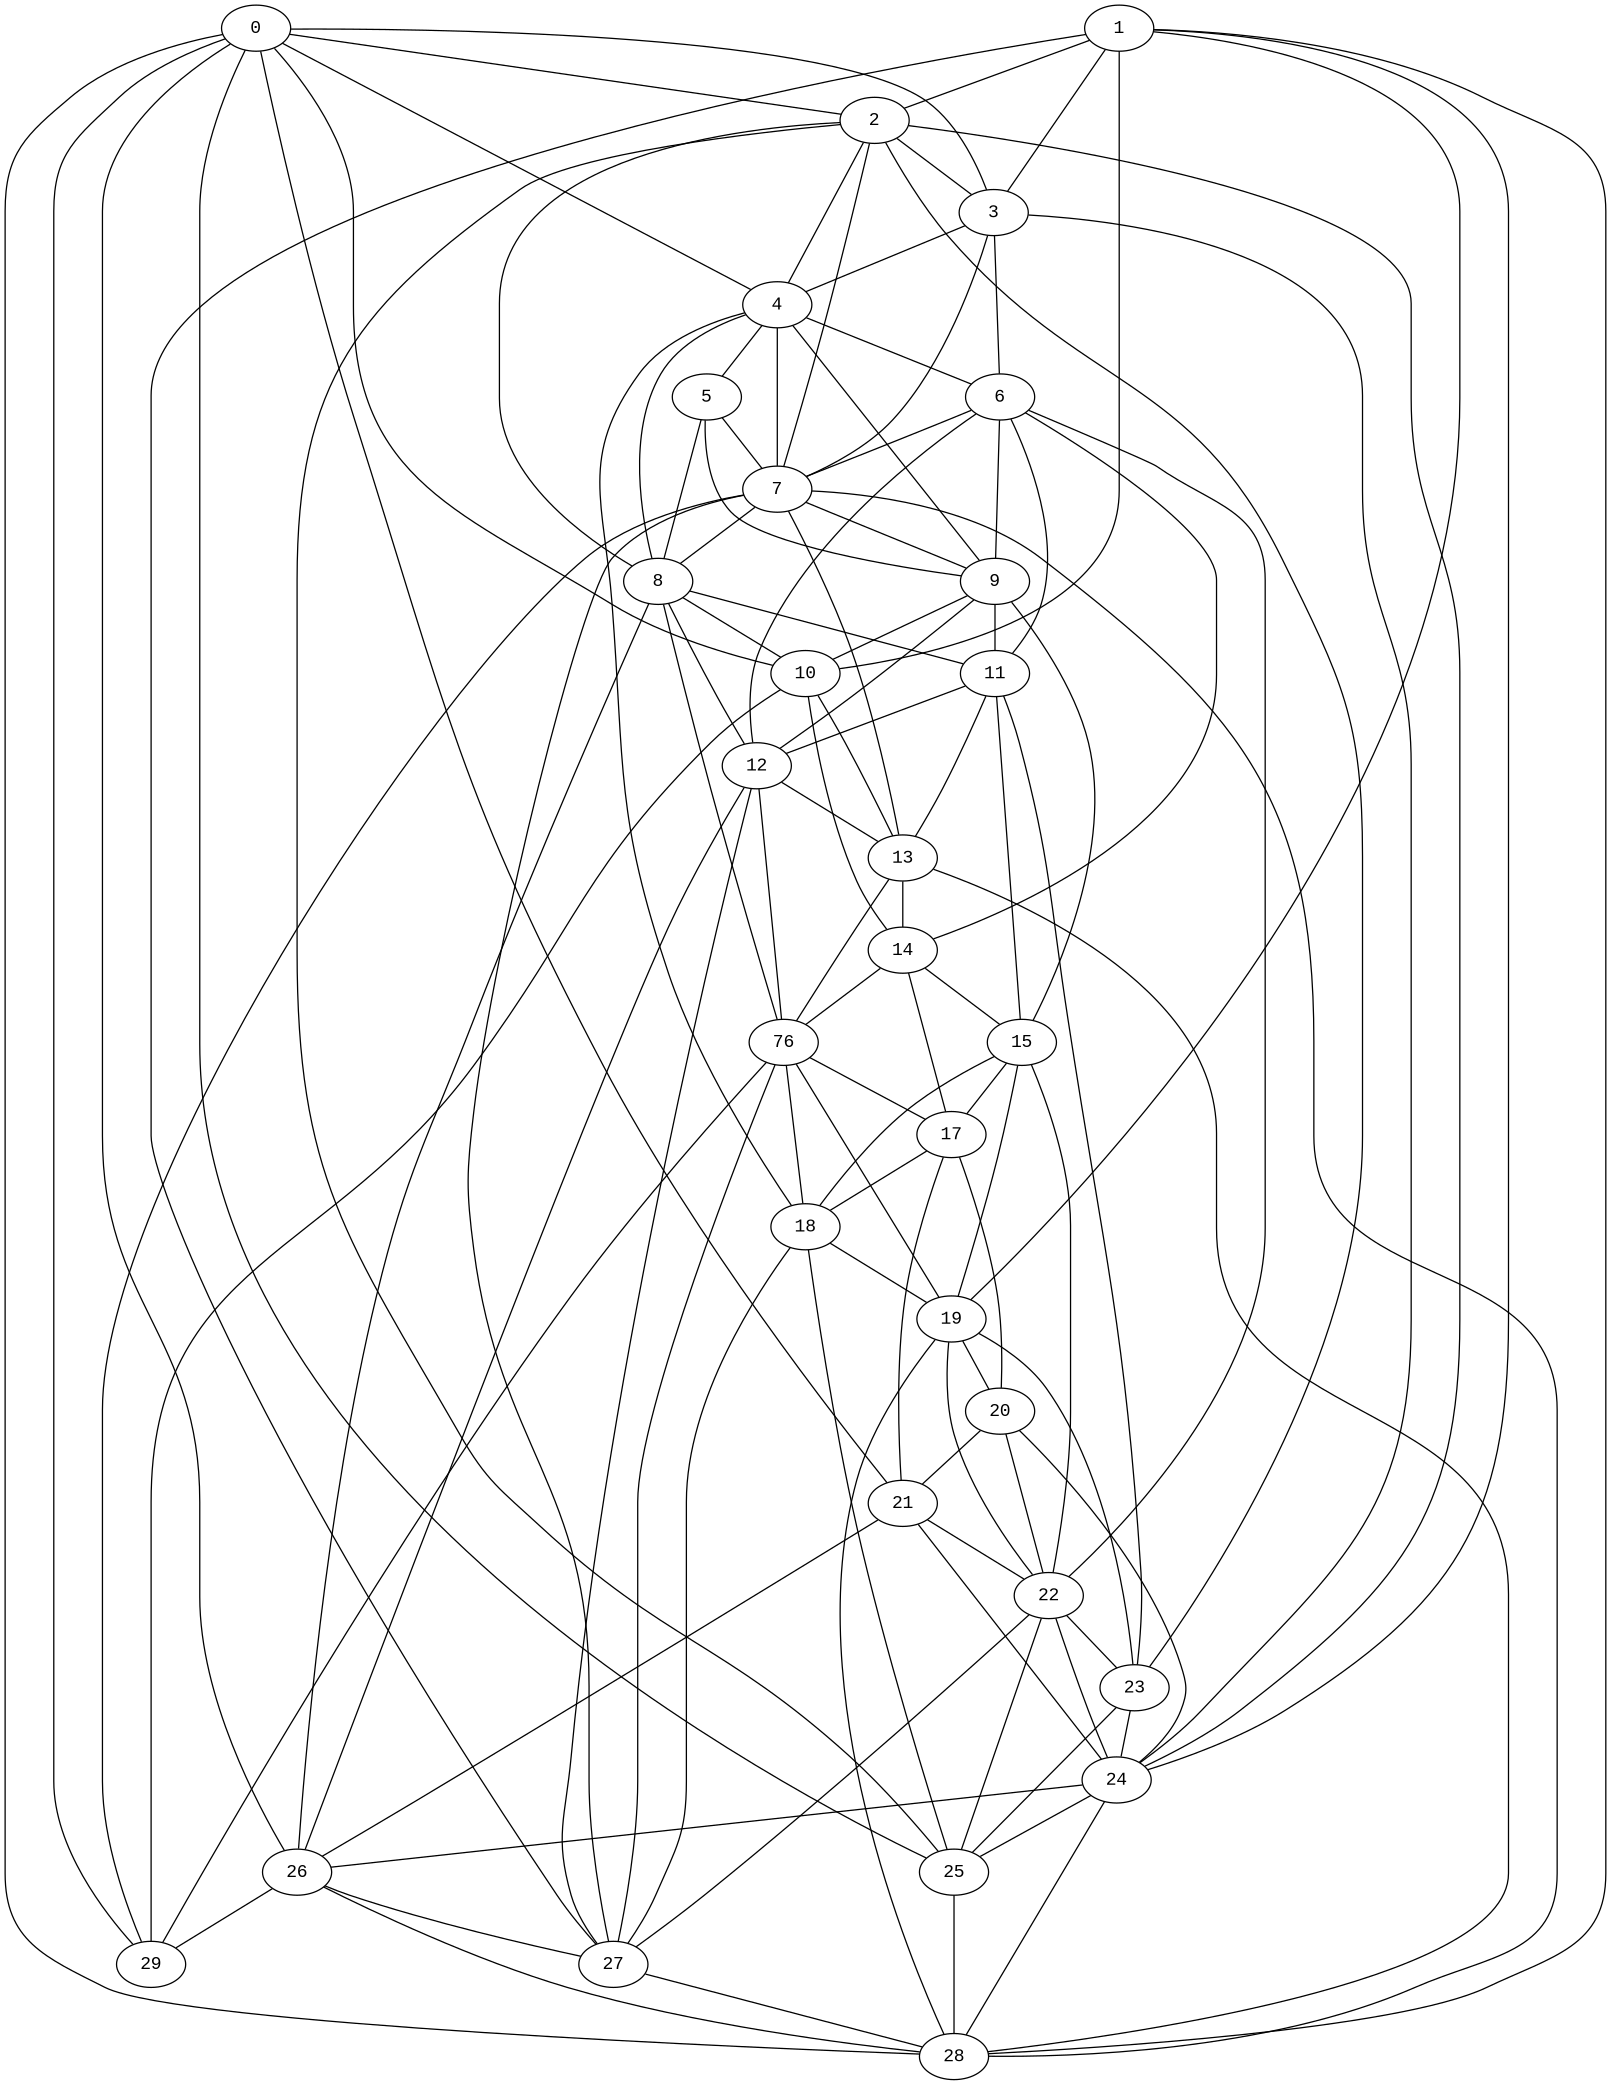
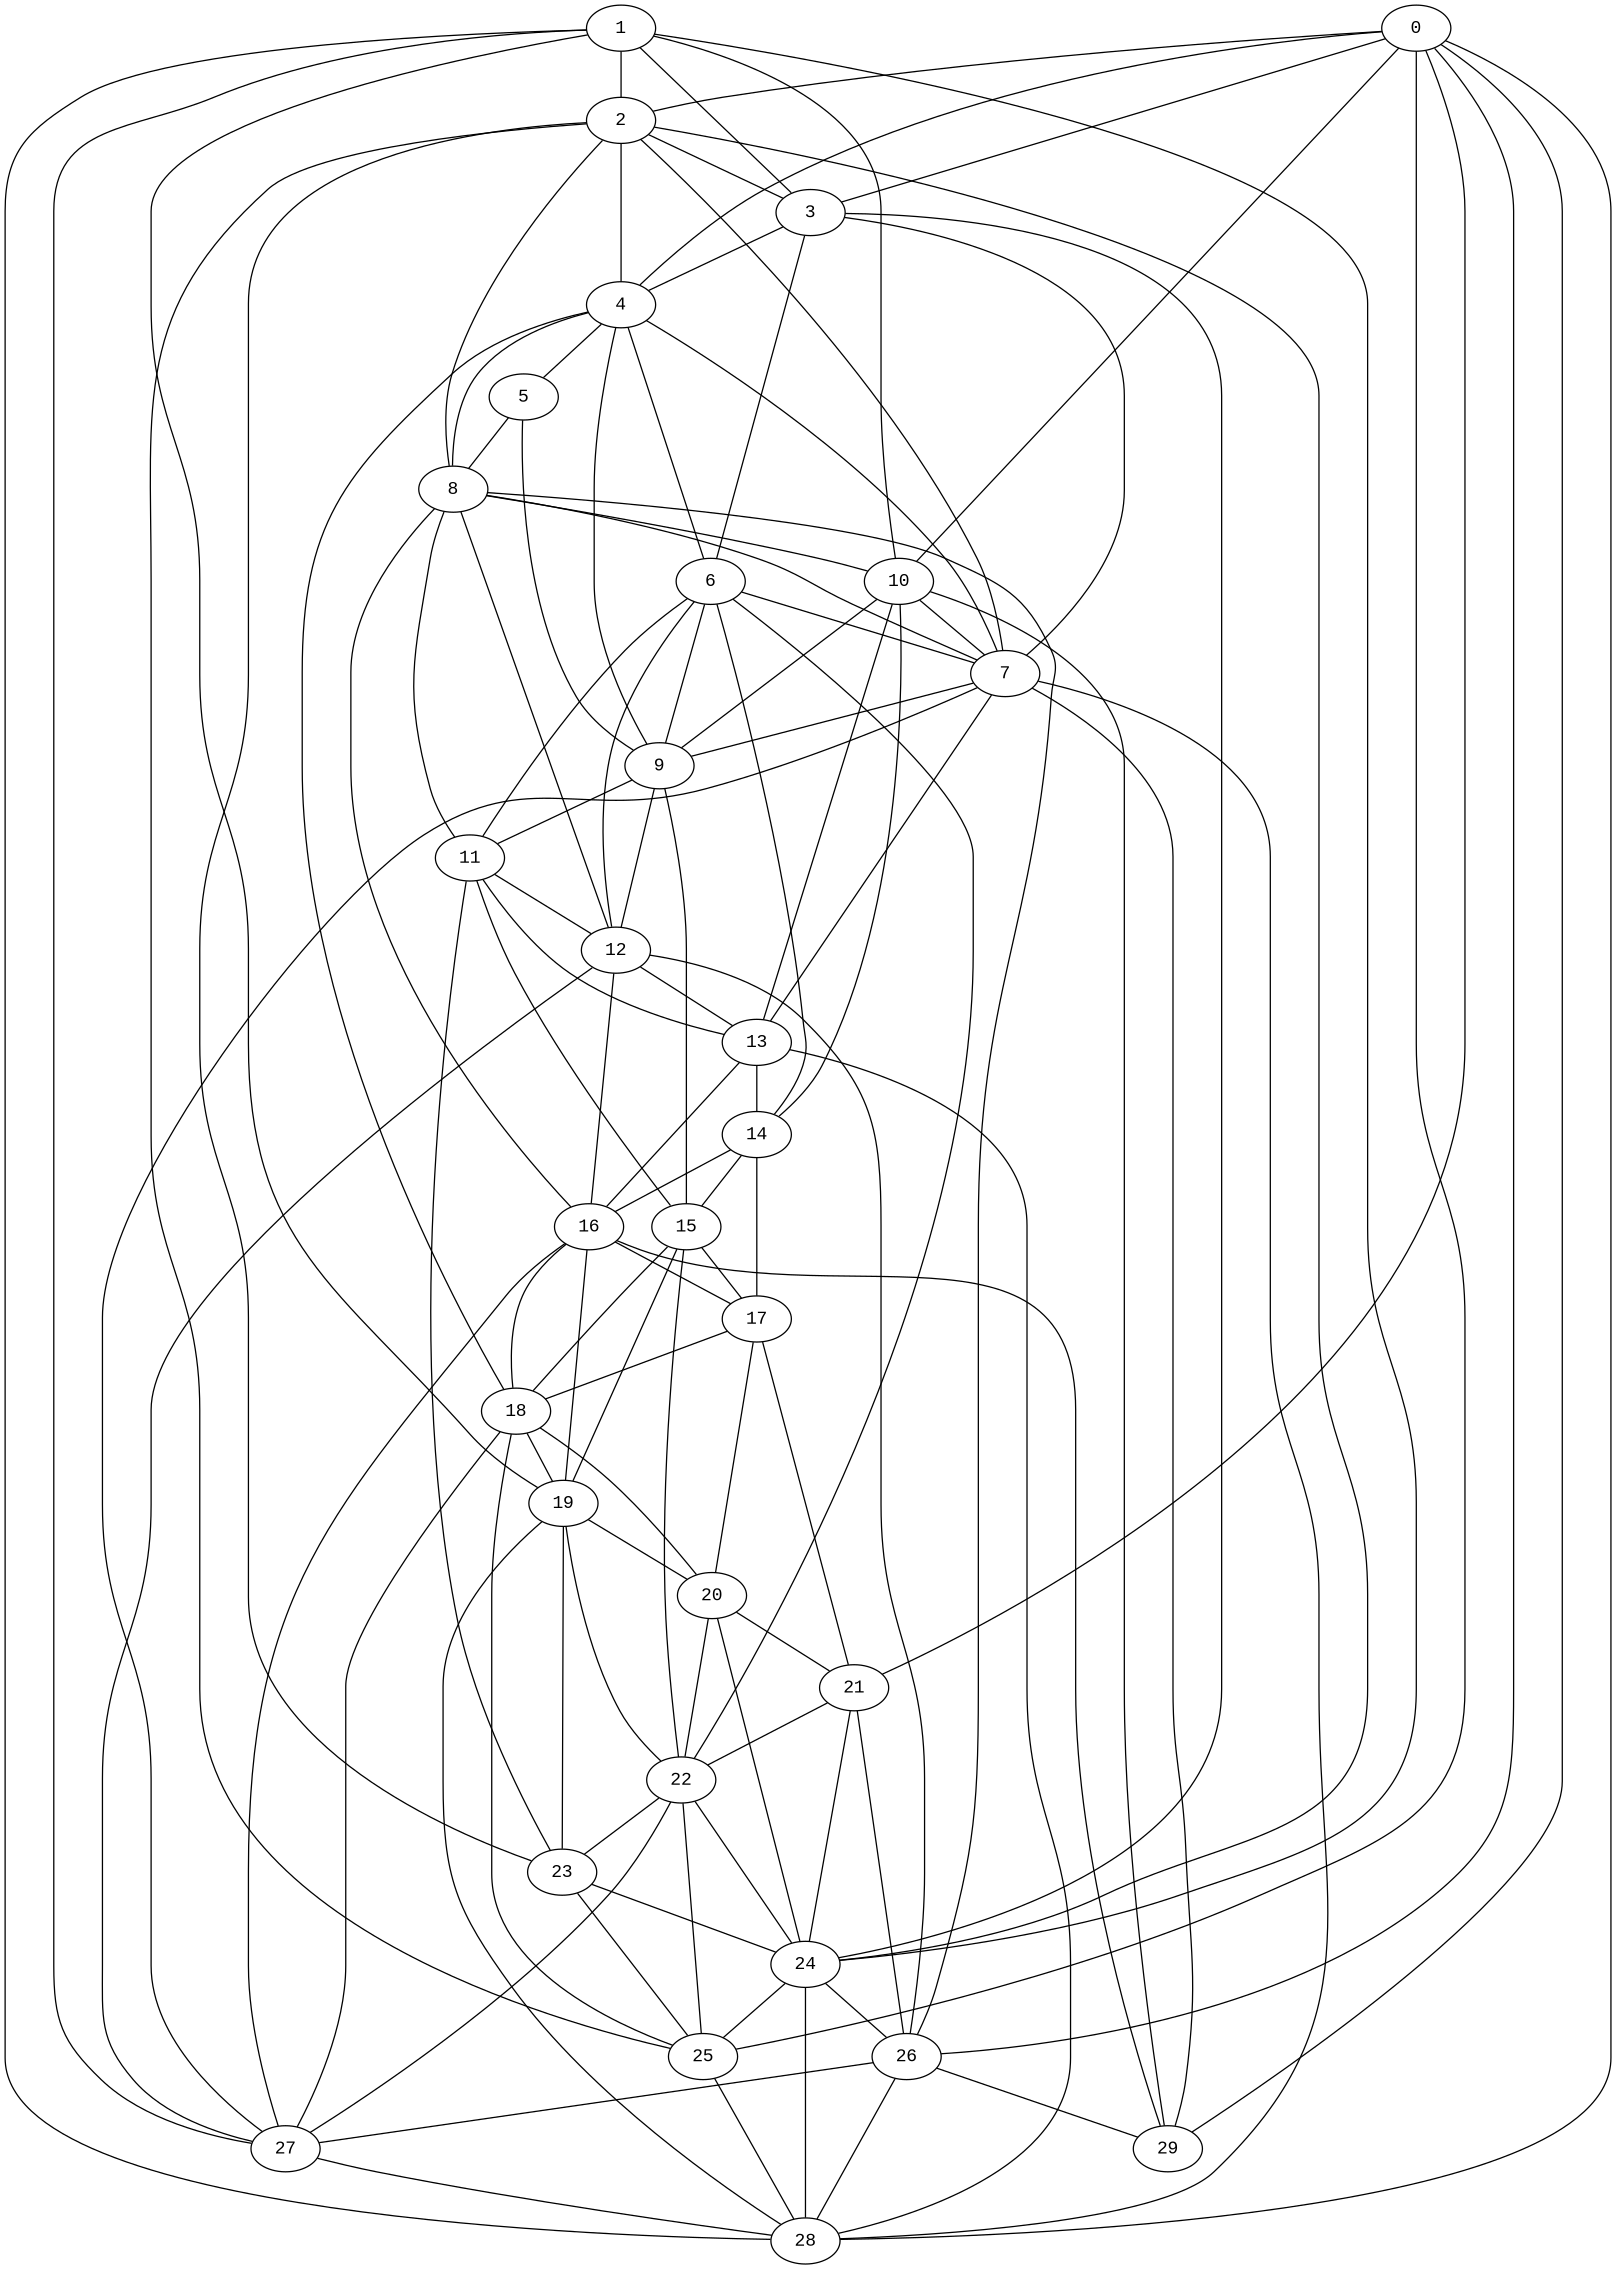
(742, 443) -> (952, 628)
(784, 1042) -> (589, 1227)
none -> (625, 1495)
